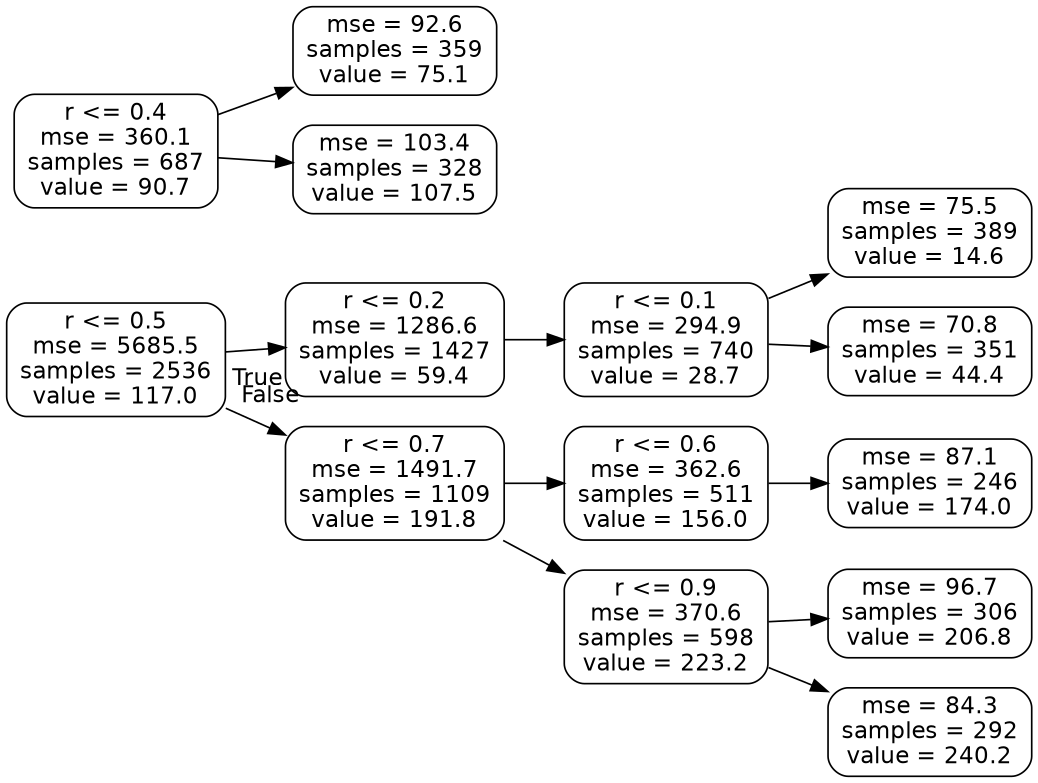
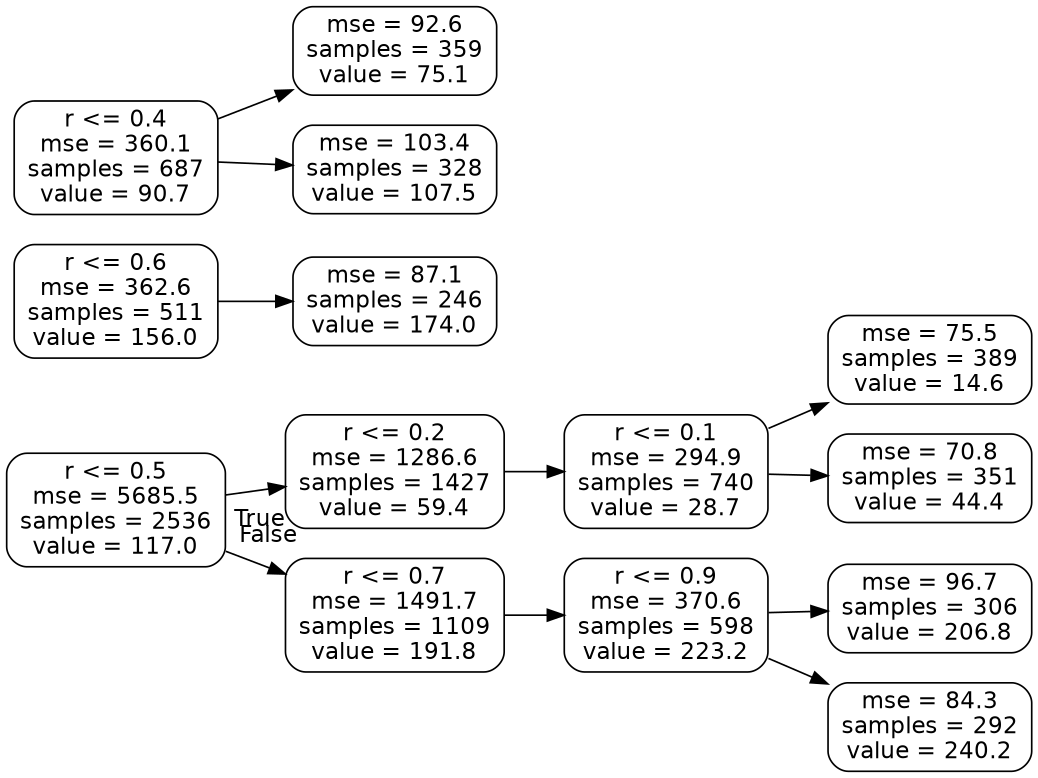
(526, 483) -> none
